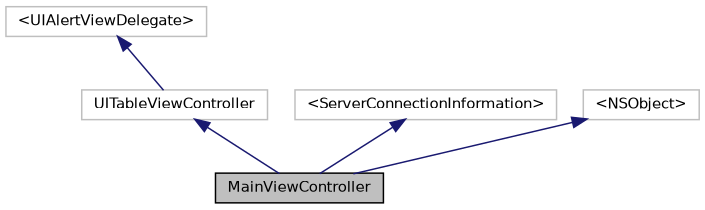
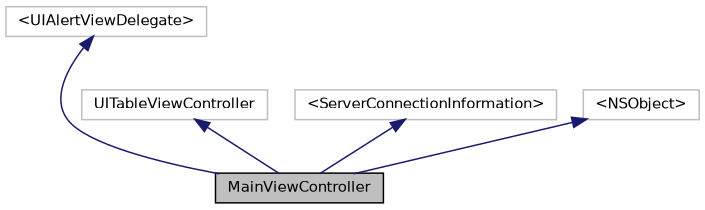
(145, 69) -> (102, 142)
